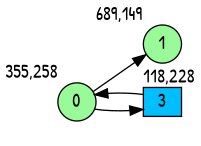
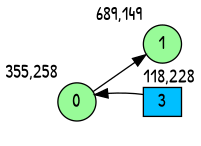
(112, 111) -> none
